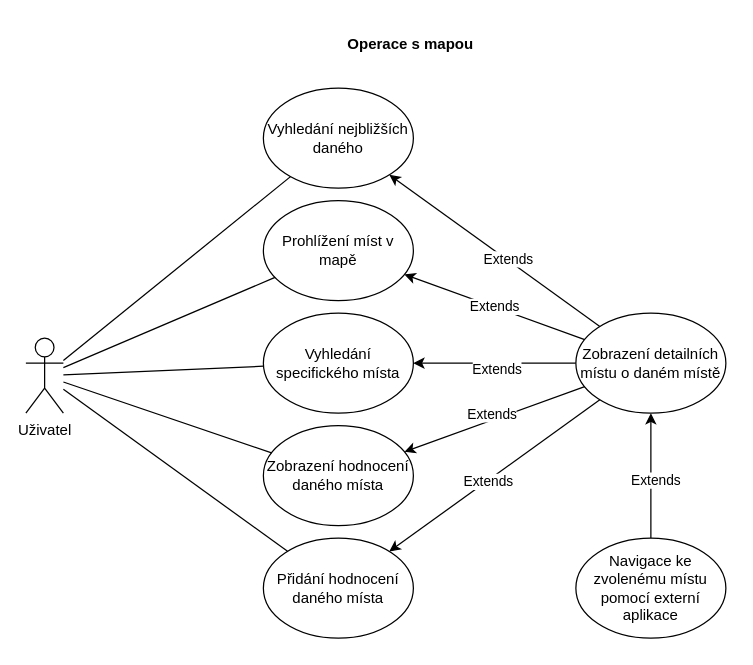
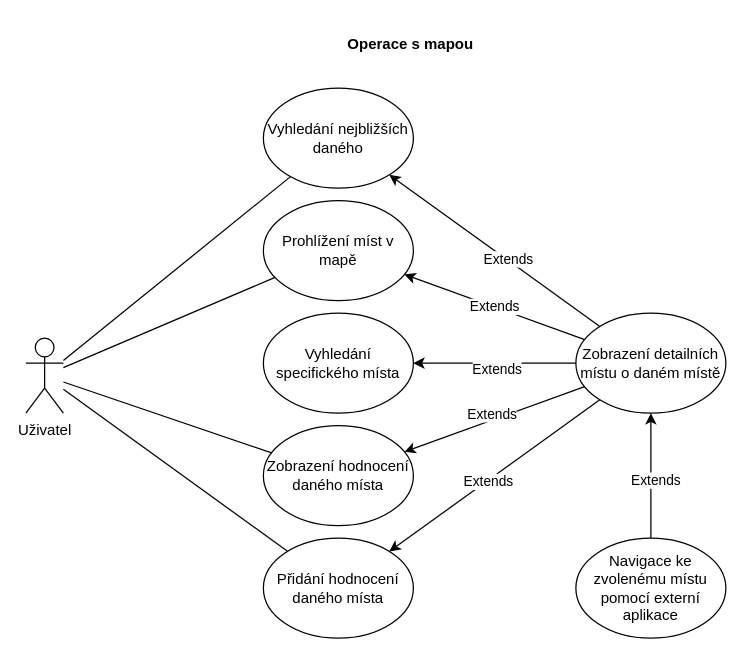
(163, 371) -> none
